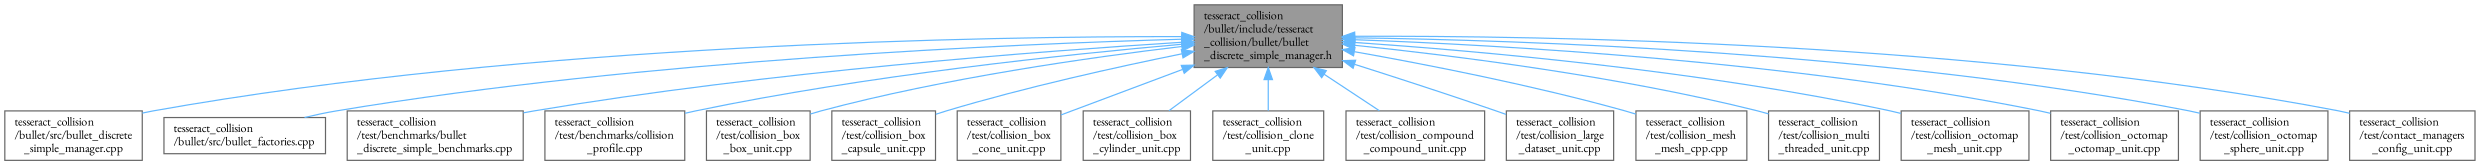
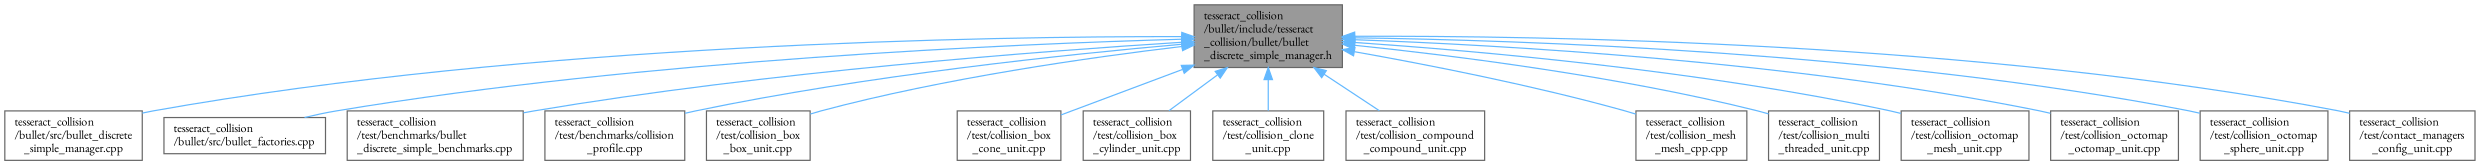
(884, 136) -> none
(1560, 136) -> none
